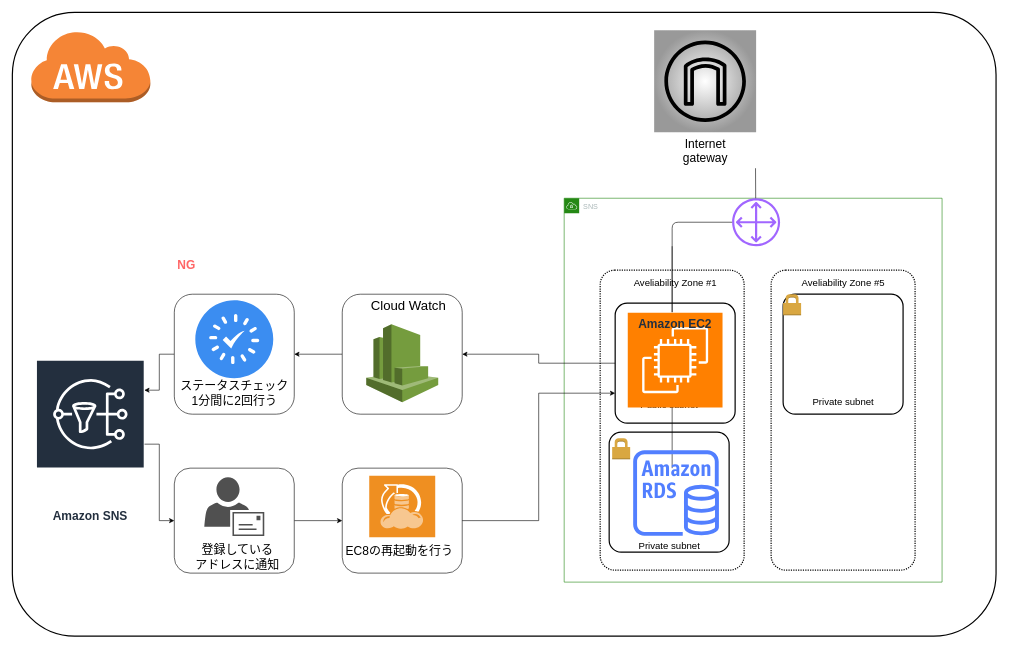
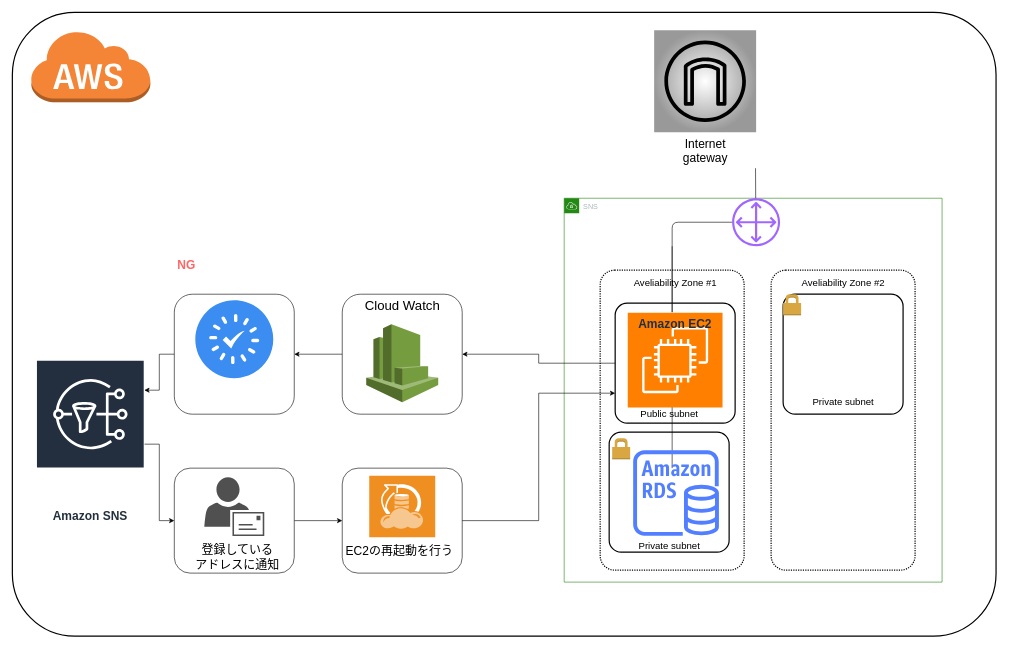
(844, 282) -> (844, 282)
(408, 306) -> (402, 306)
(234, 393) -> none
(669, 405) -> (669, 414)
(400, 551) -> (400, 551)
